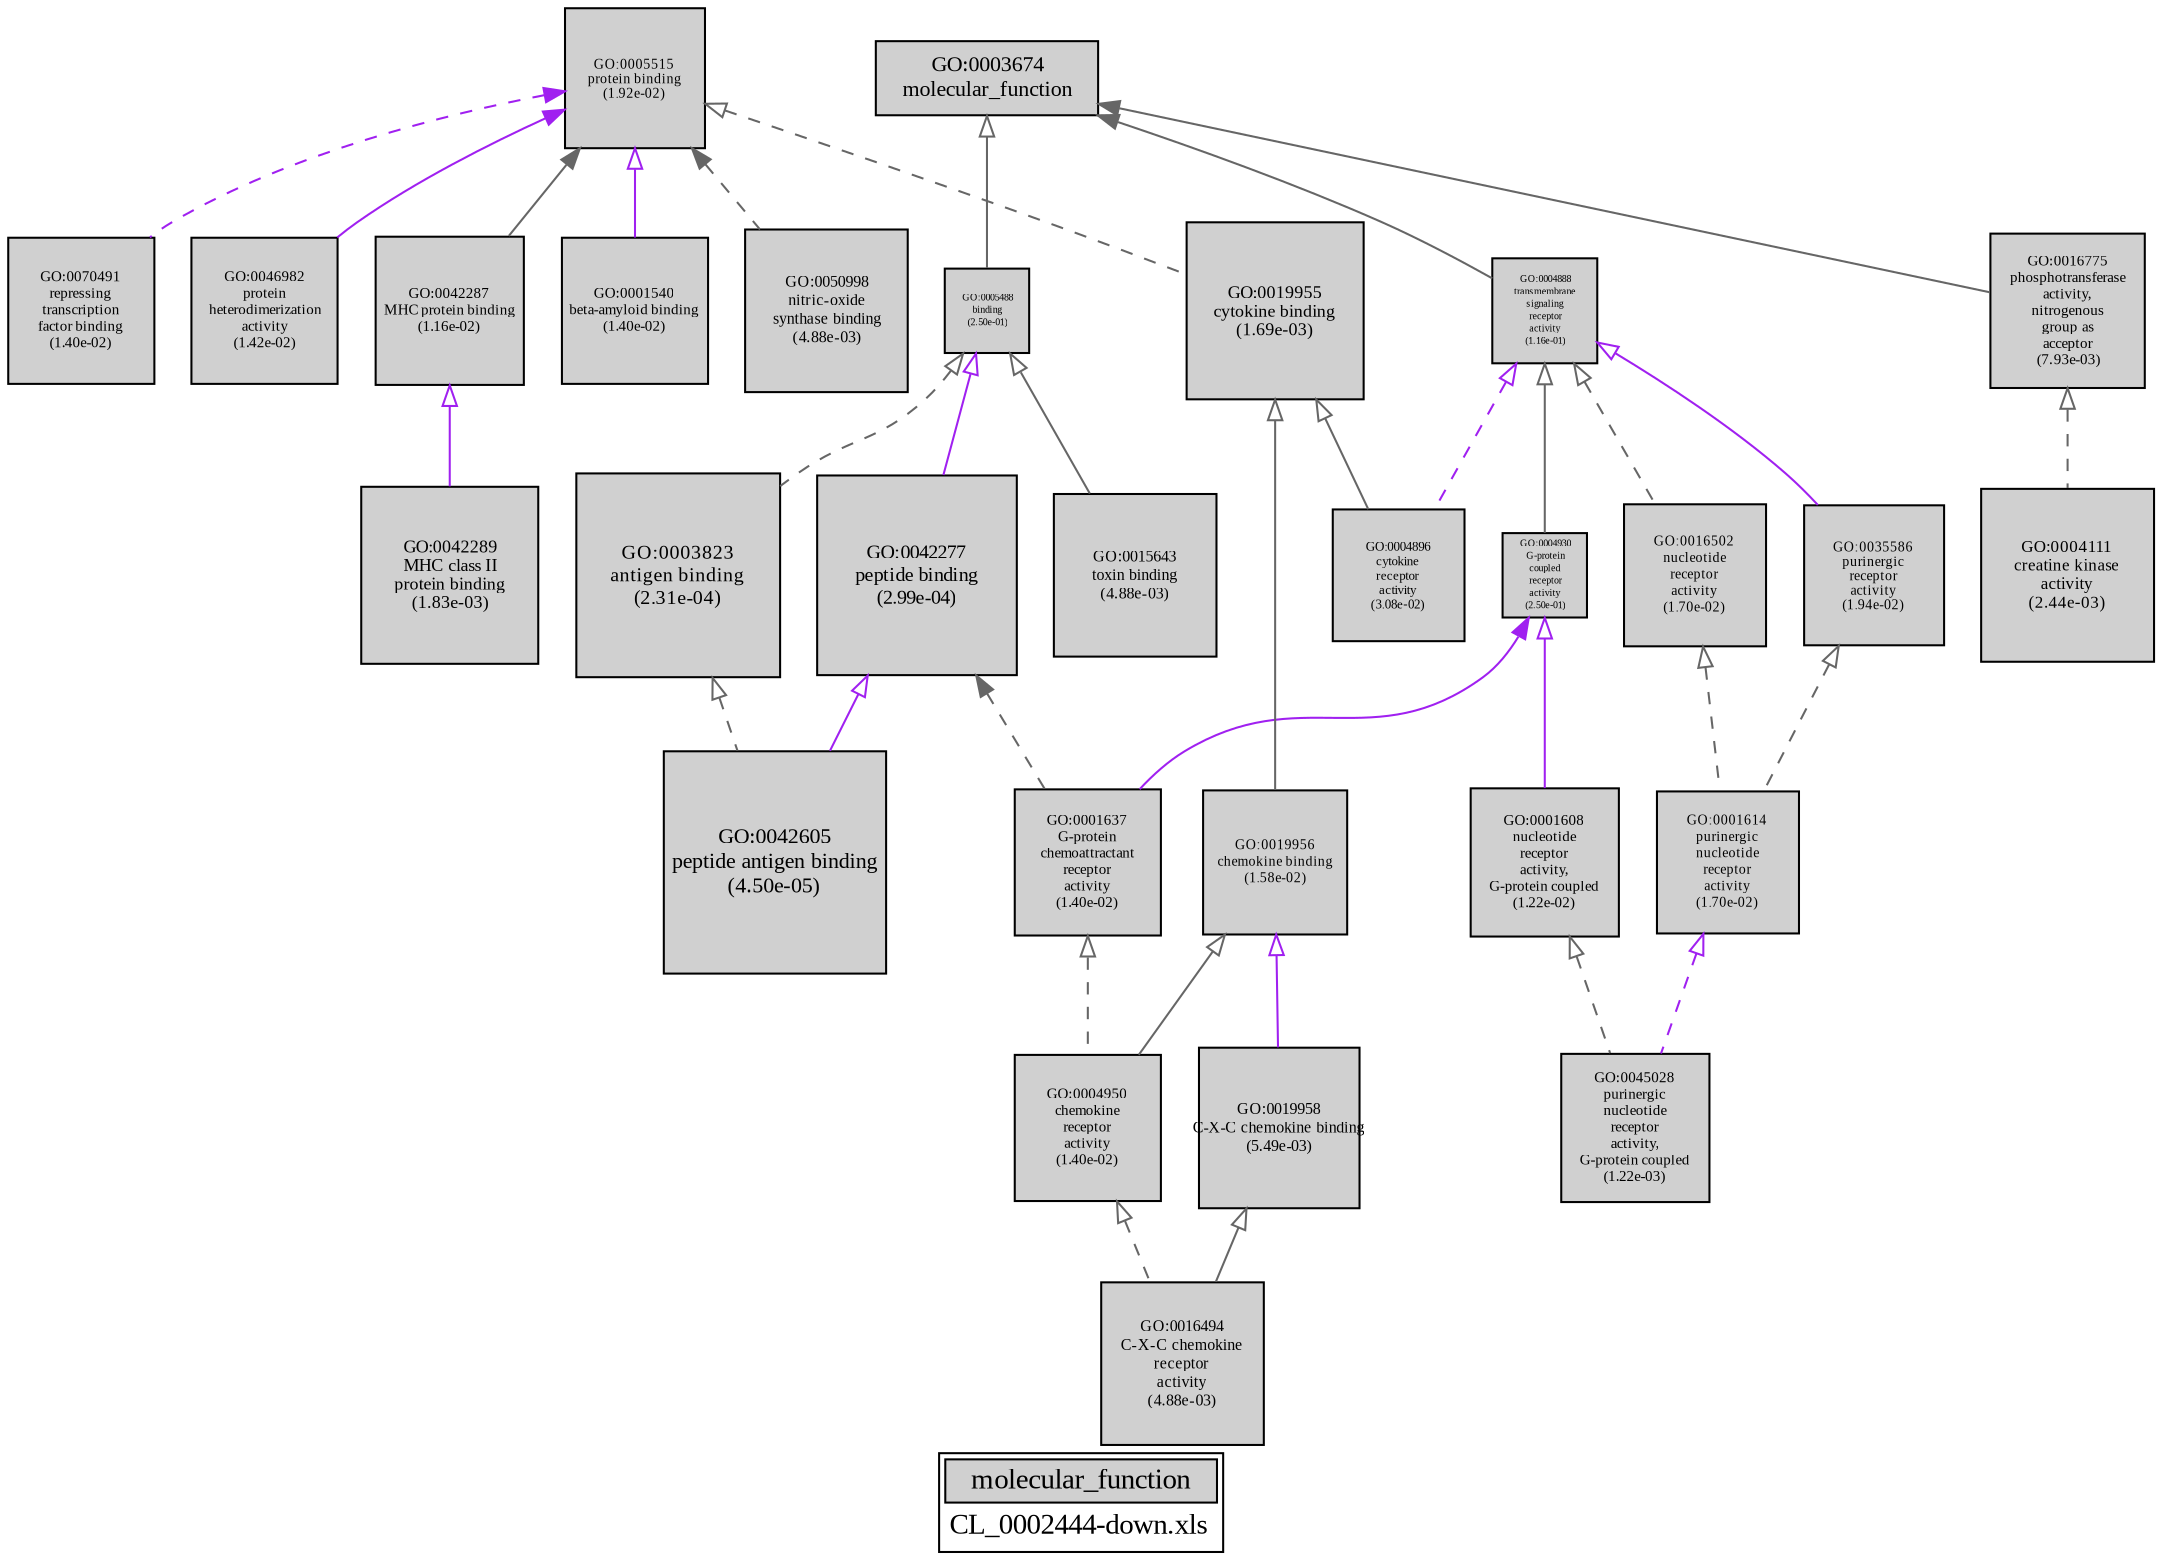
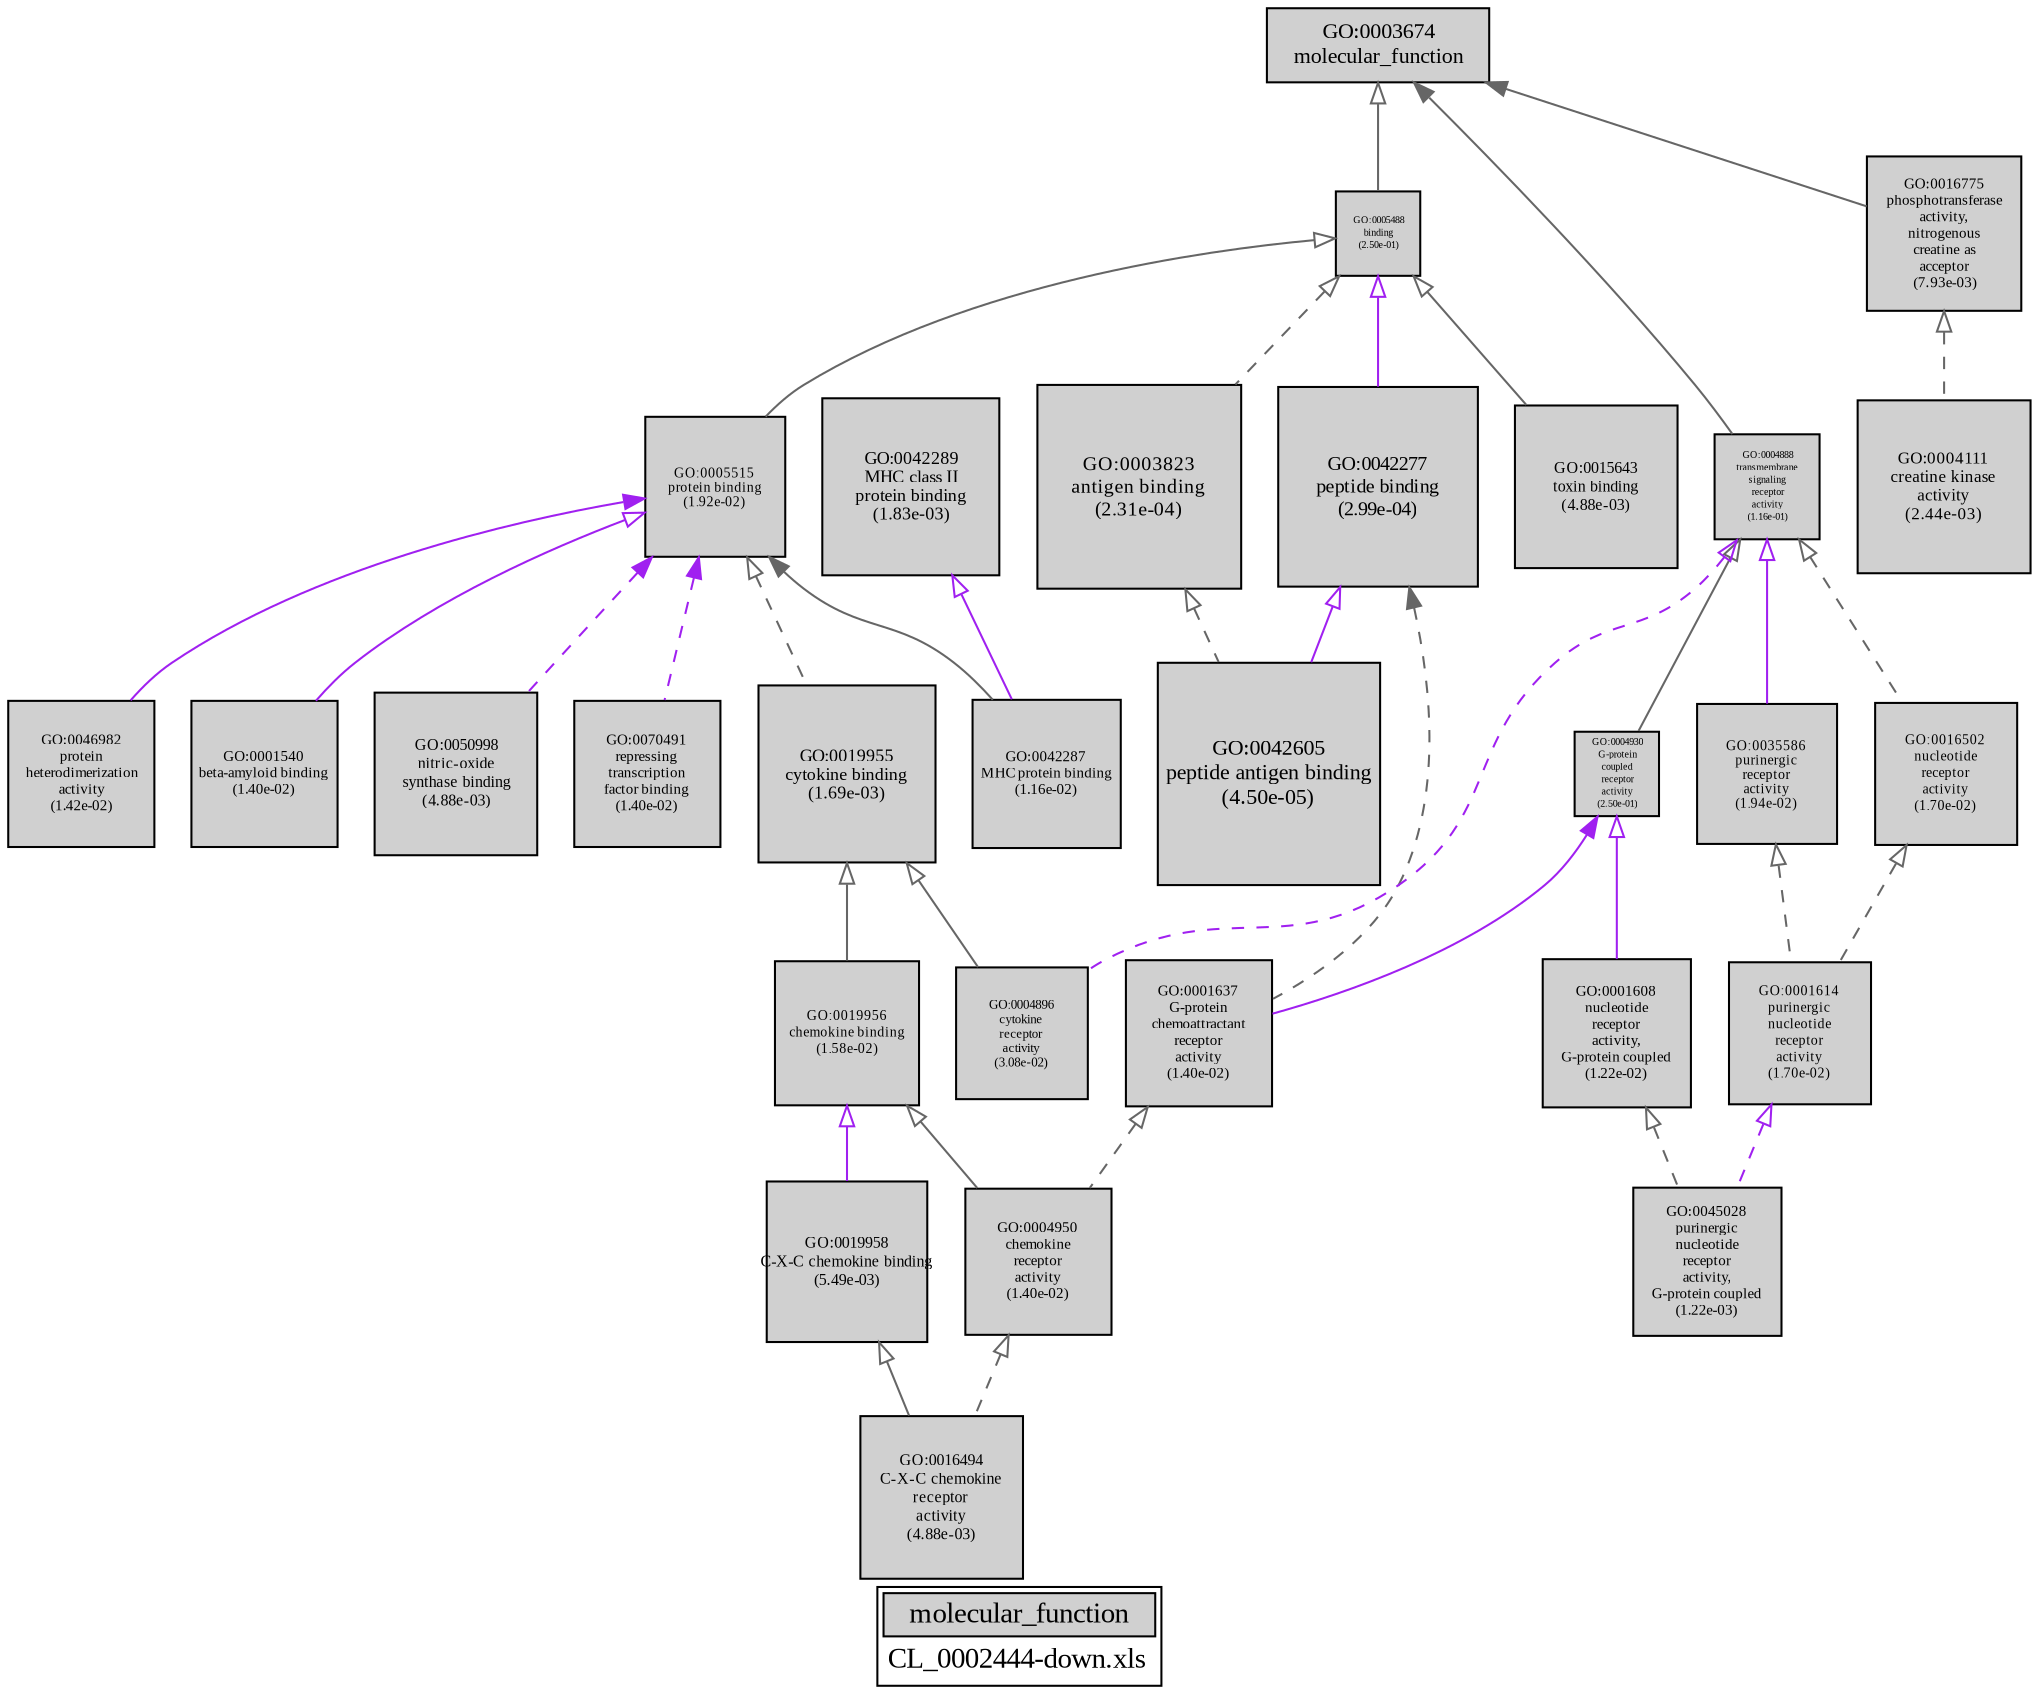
(733, 197) -> (582, 633)
none -> (1027, 292)
(2069, 327) -> (1945, 250)
(450, 446) -> (987, 647)
